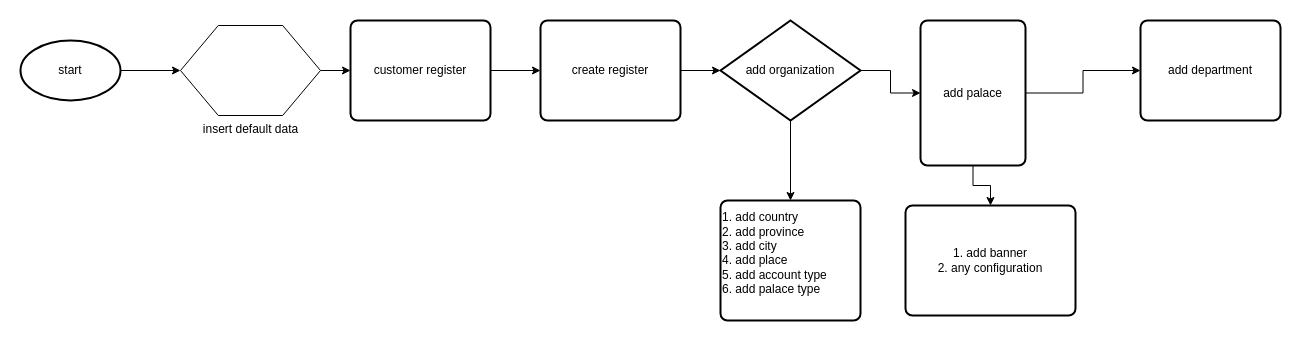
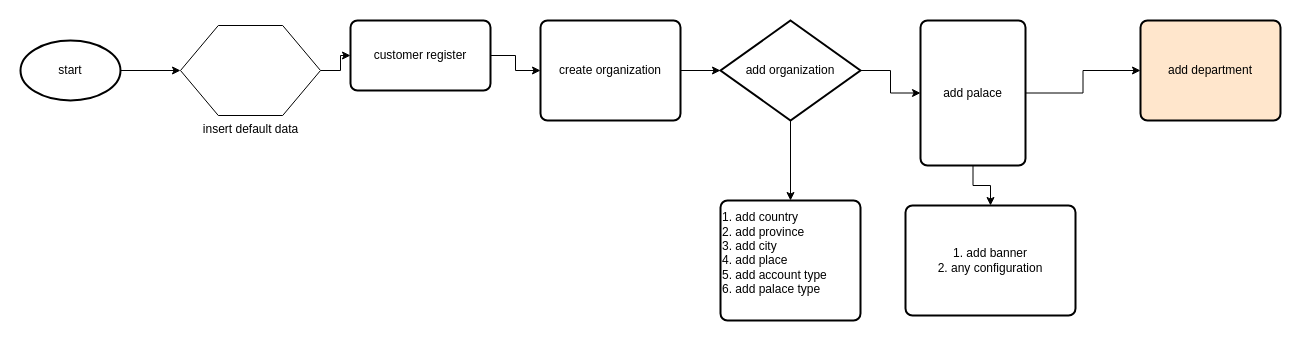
(421, 71) -> (421, 56)
(611, 71) -> (611, 71)
(1211, 71) -> (1211, 71)
